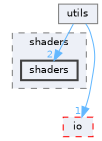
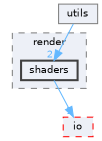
(49, 43) -> (49, 43)
(94, 65) -> (62, 95)
